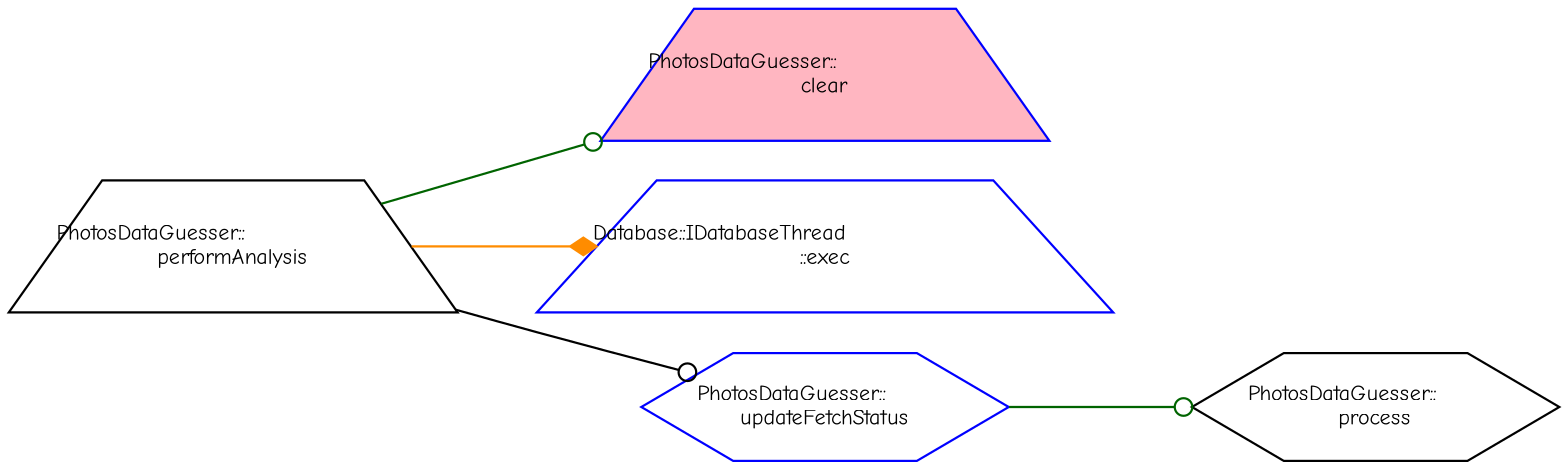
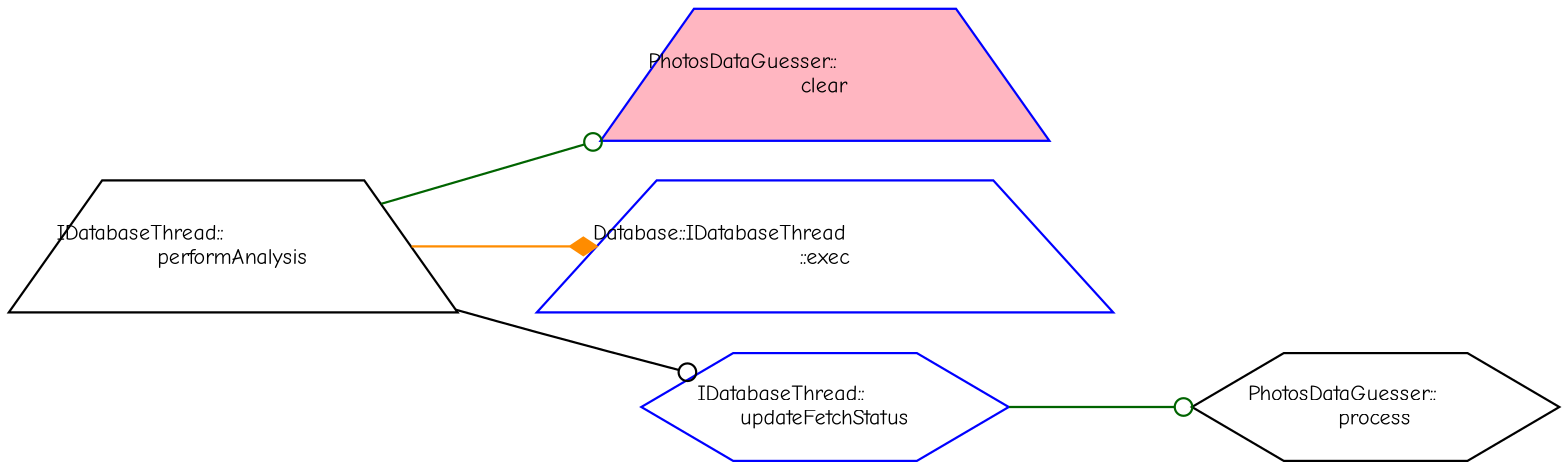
(233, 246) -> (233, 246)
(825, 407) -> (825, 407)
